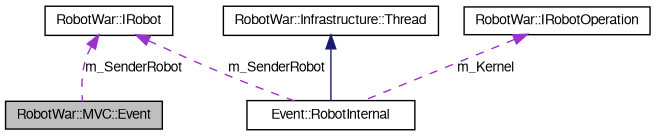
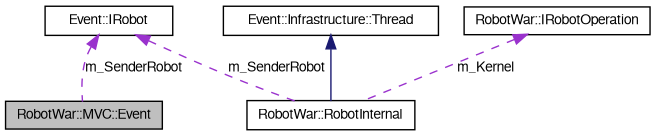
(109, 21) -> (109, 21)
(331, 21) -> (331, 21)
(331, 115) -> (331, 115)
